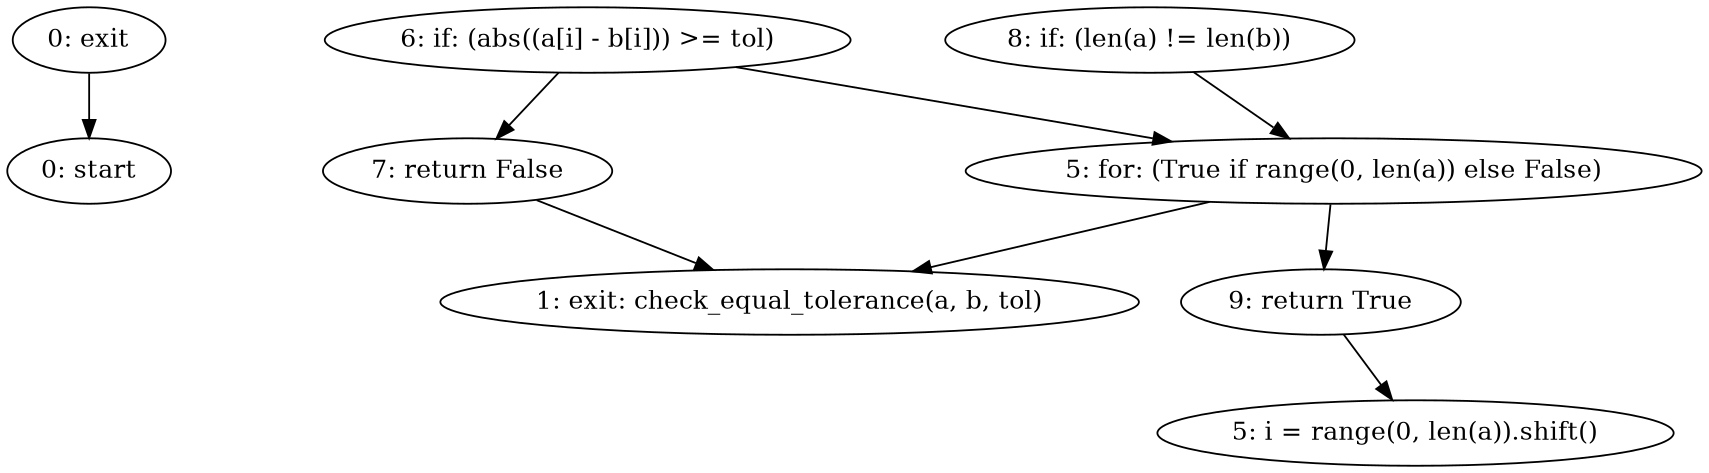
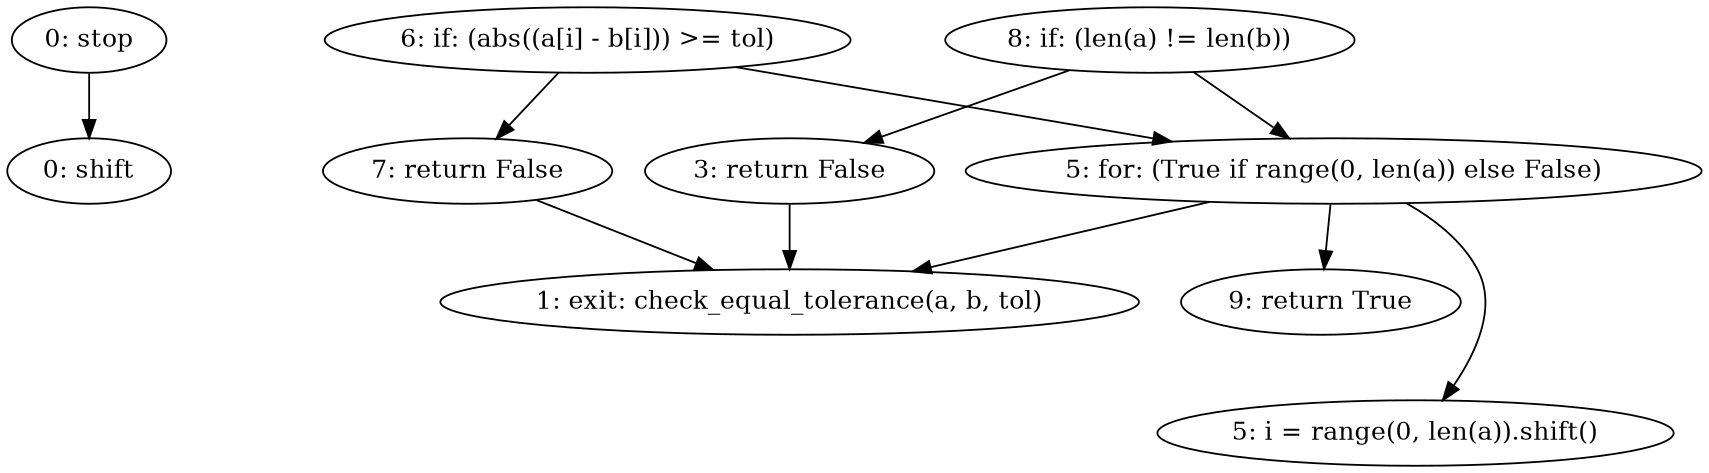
(89, 40) -> (89, 40)
(89, 171) -> (89, 171)
none -> (790, 171)
(1363, 360) -> (1482, 282)
